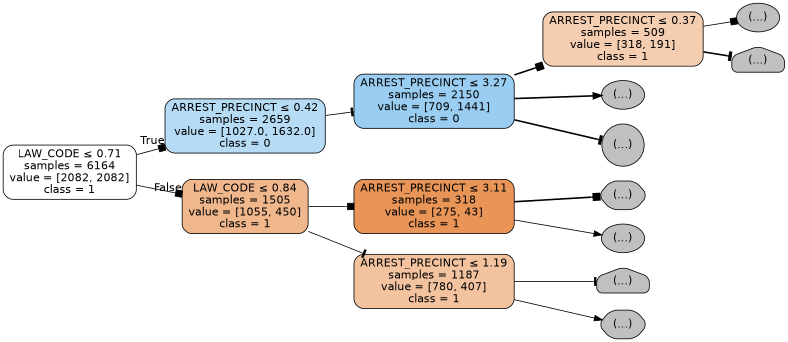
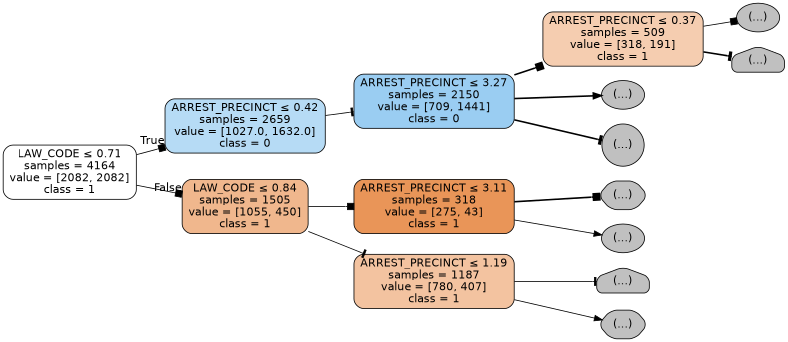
(70, 166) -> (70, 166)
